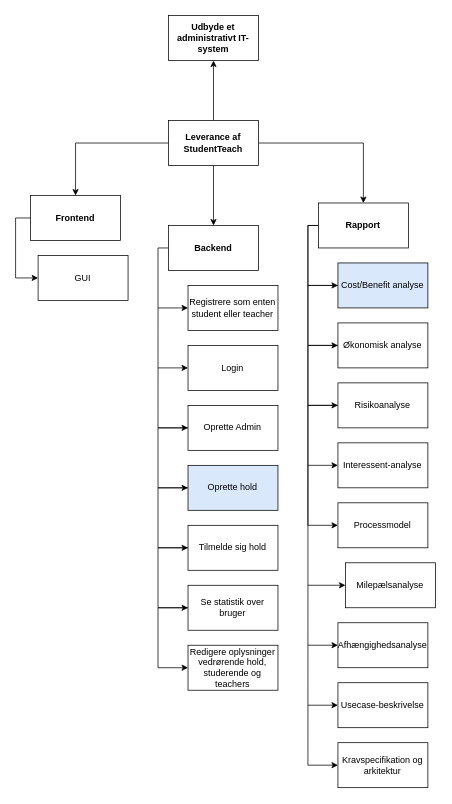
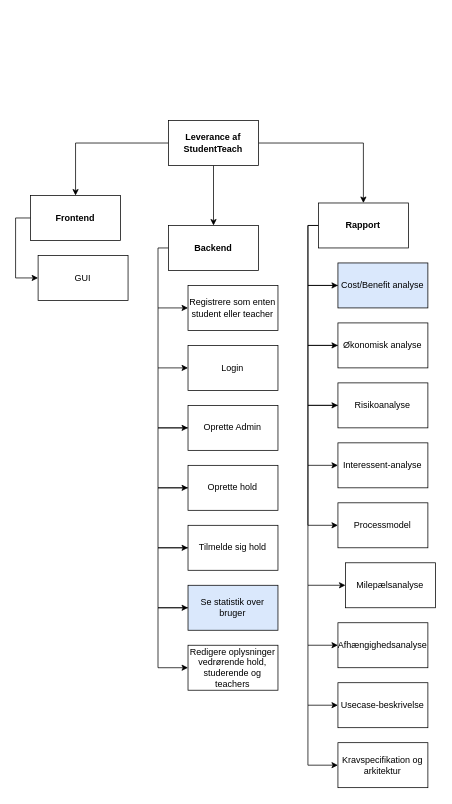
(214, 38) -> none
(214, 93) -> none
(233, 488) -> (233, 488)
(233, 608) -> (233, 608)
